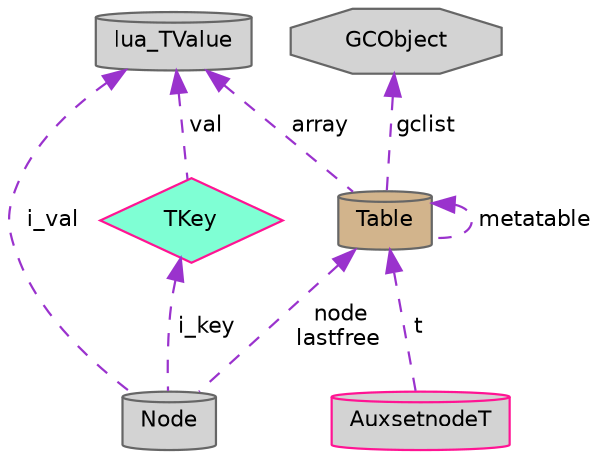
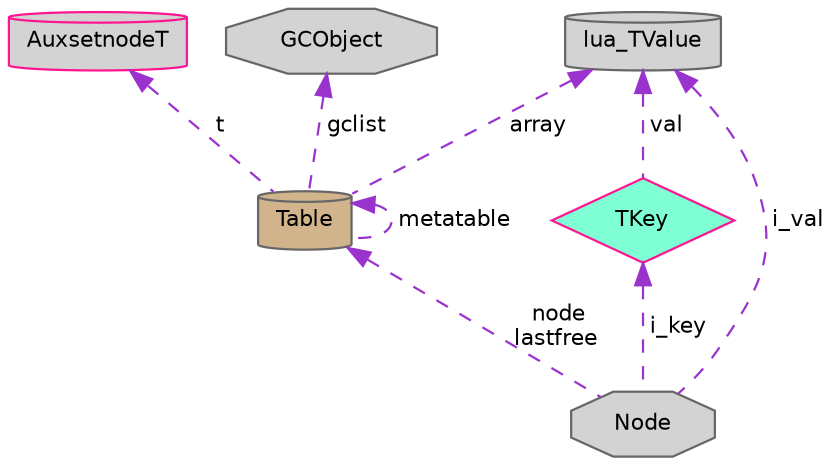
(405, 332) -> (211, 139)
(169, 421) -> (643, 424)
